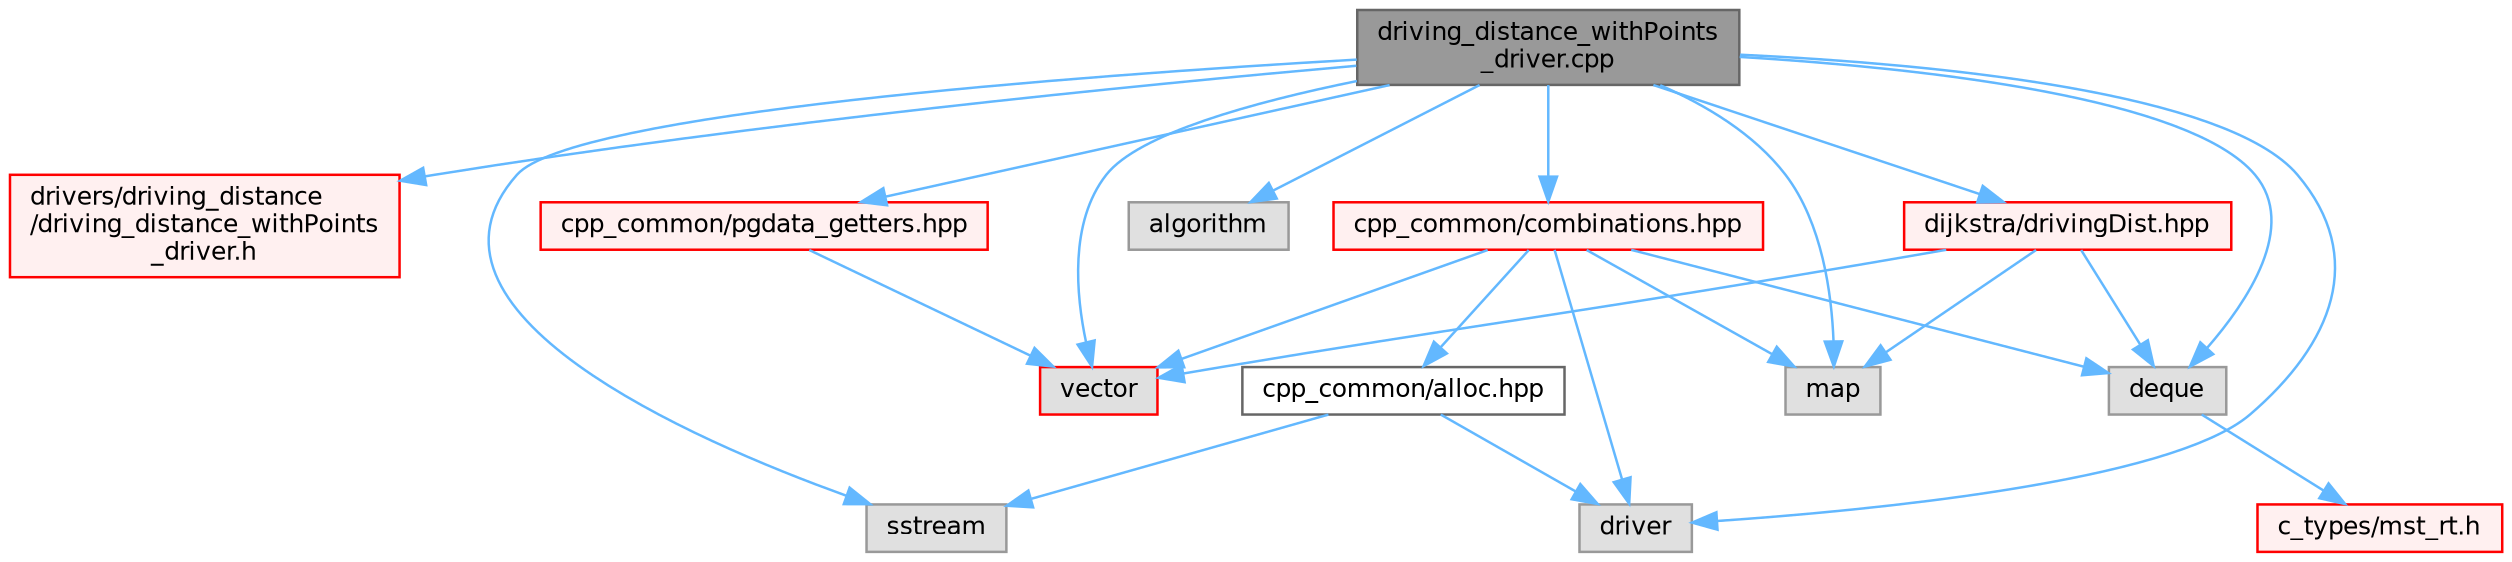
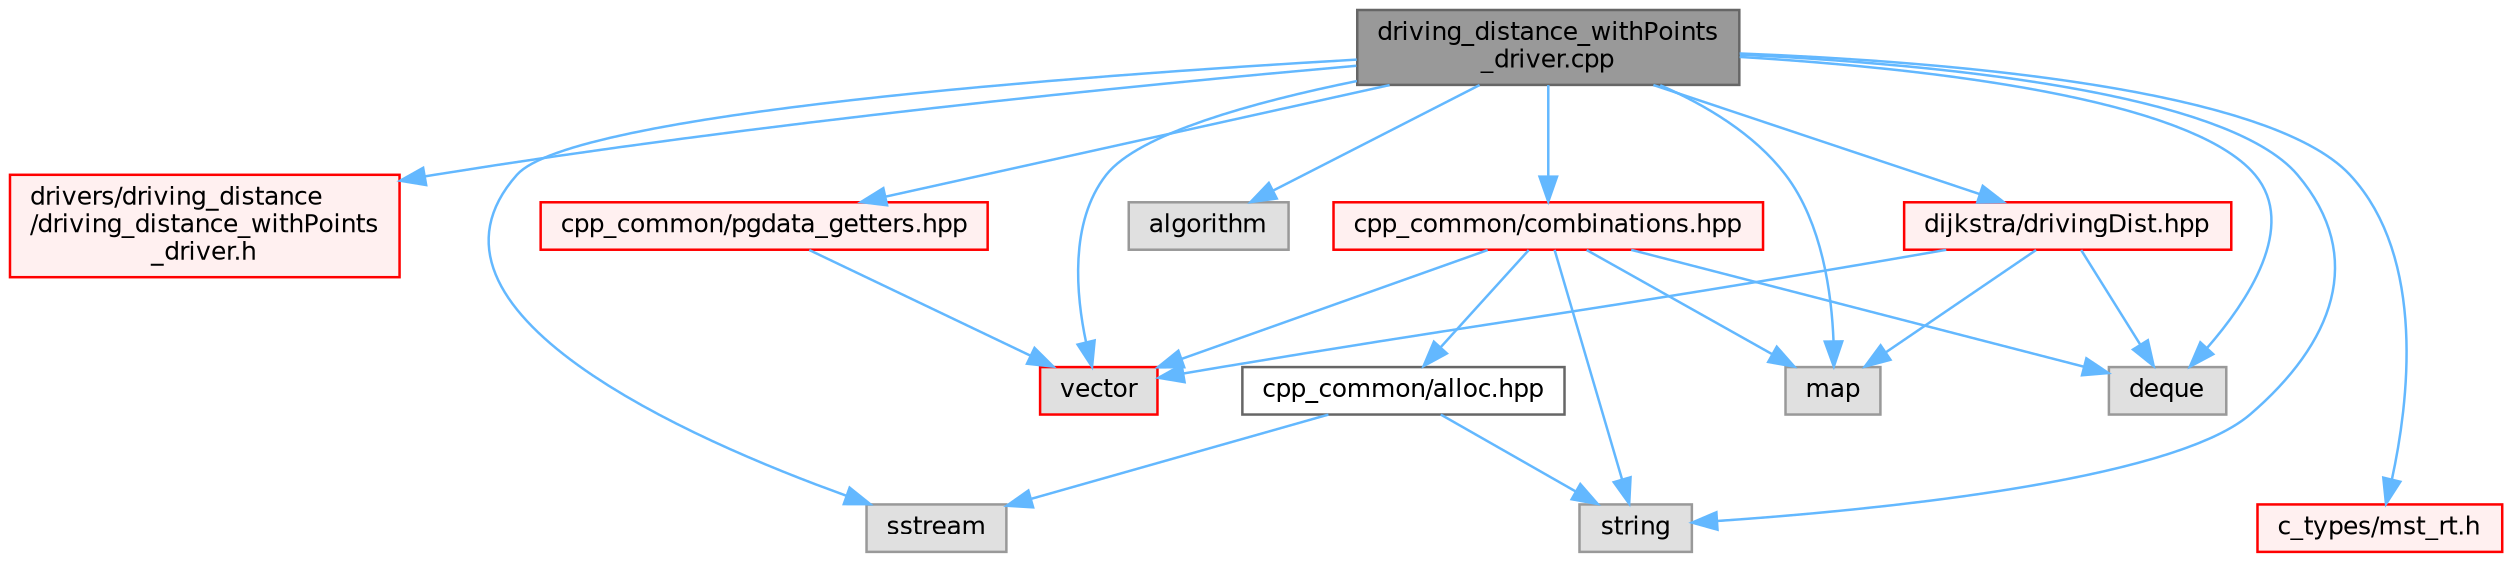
(2263, 453) -> (2233, 116)
(1636, 528) -> (1636, 528)
